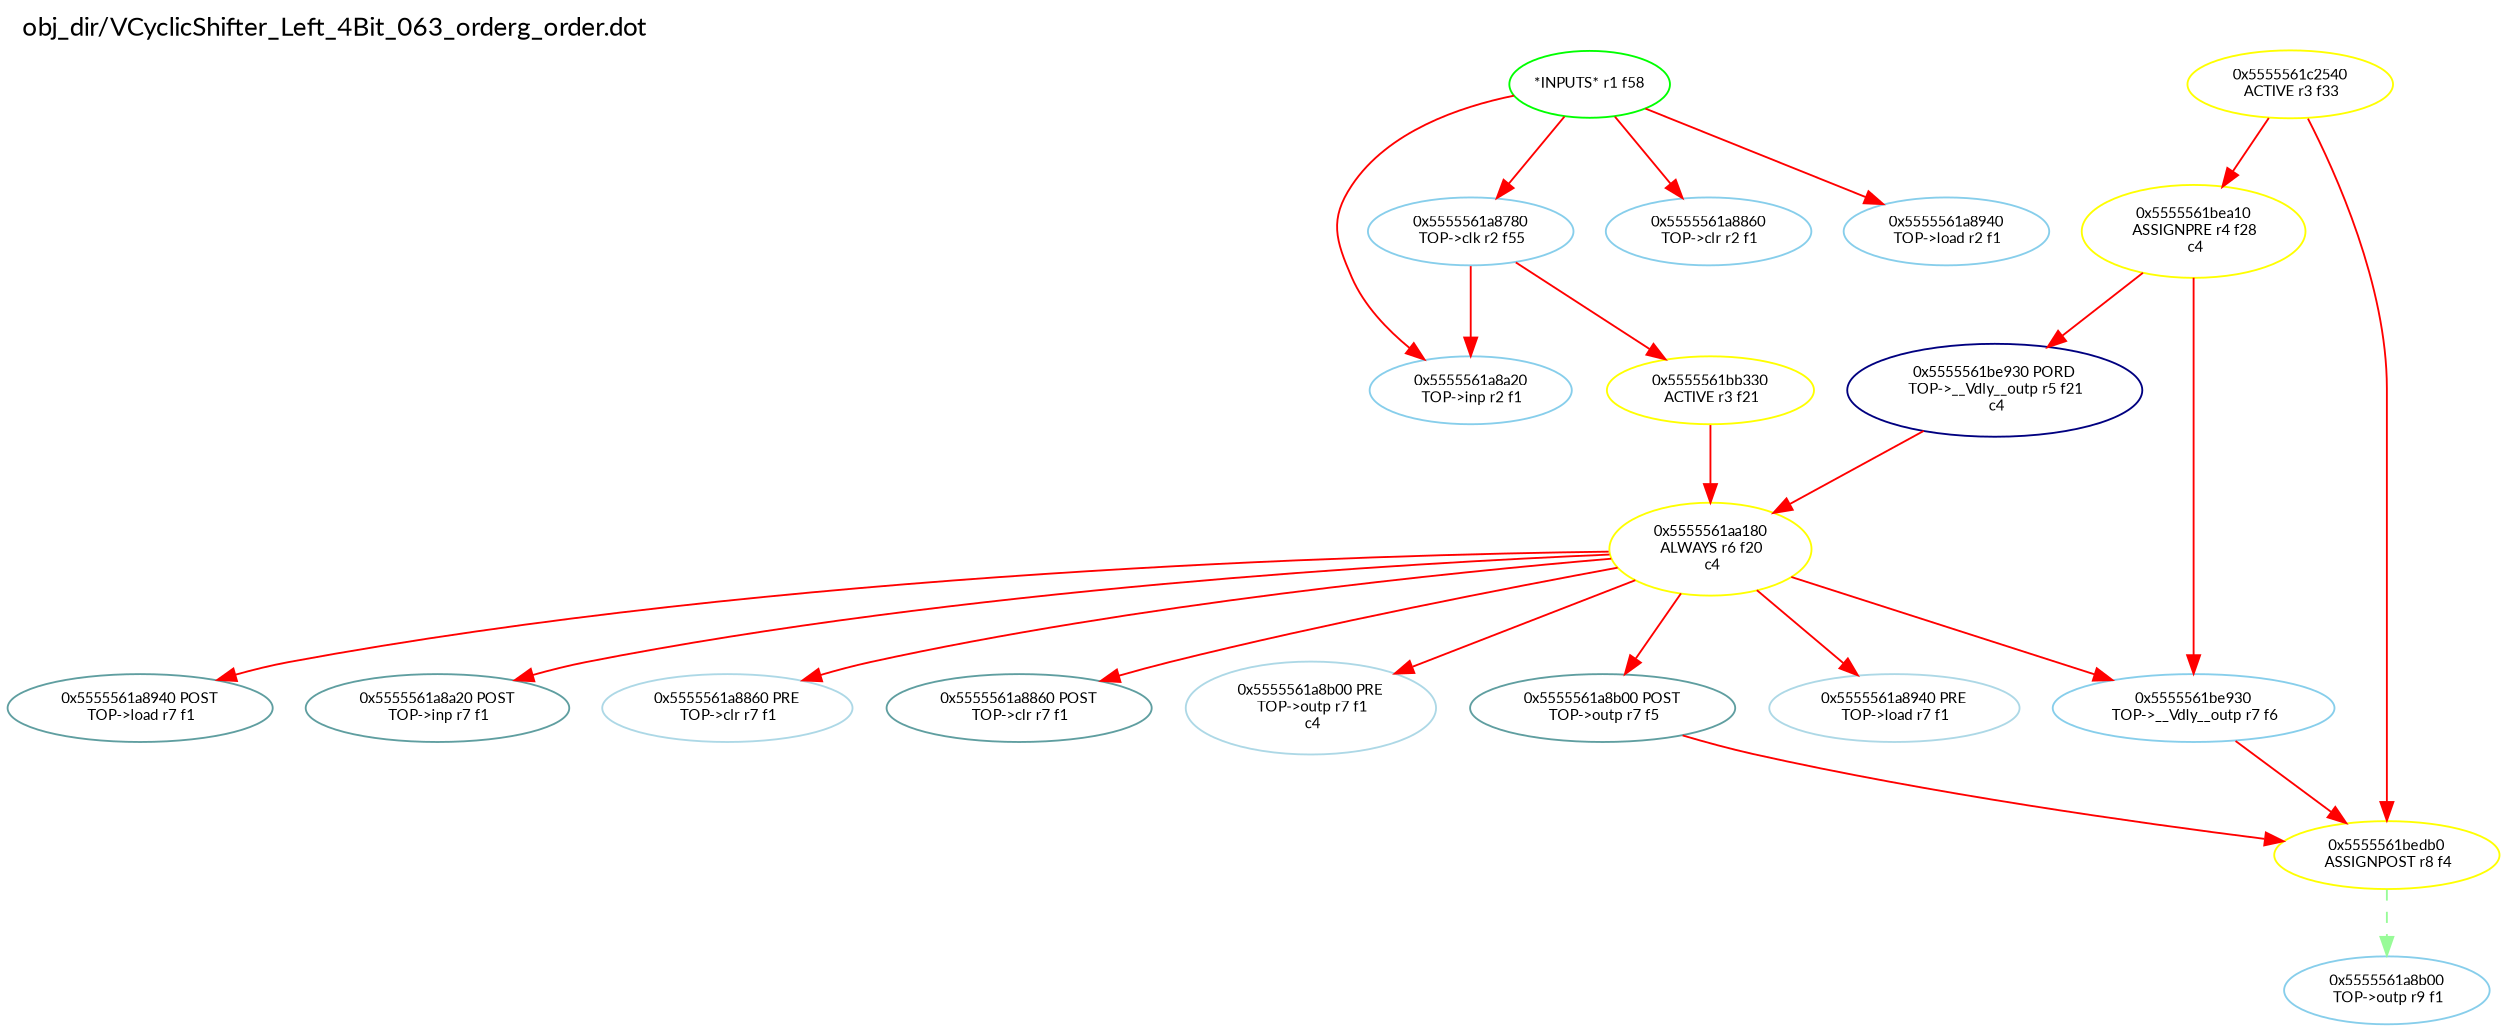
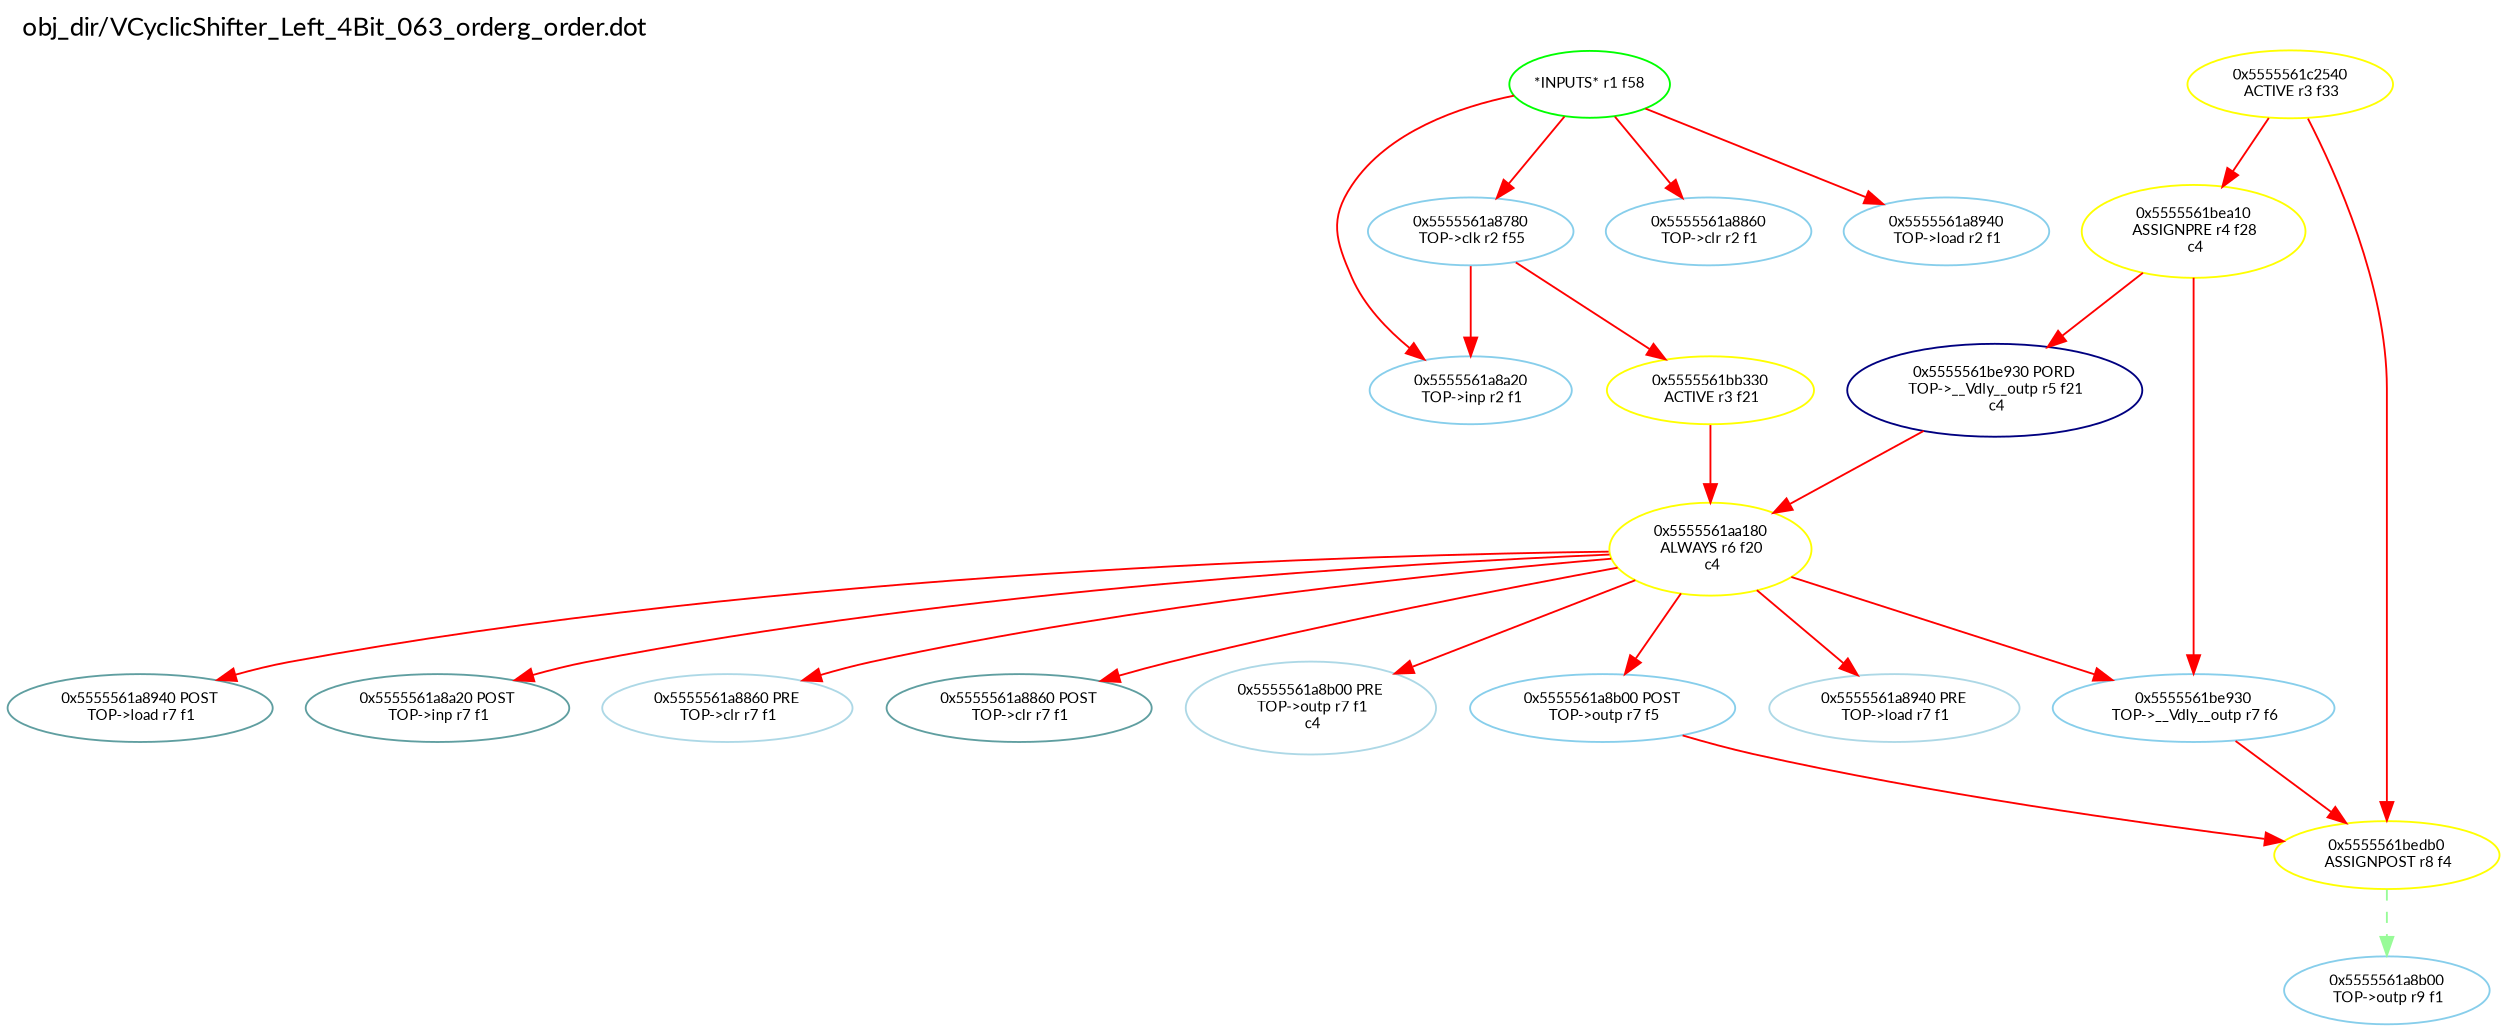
(1603, 708) -> (1603, 708)
